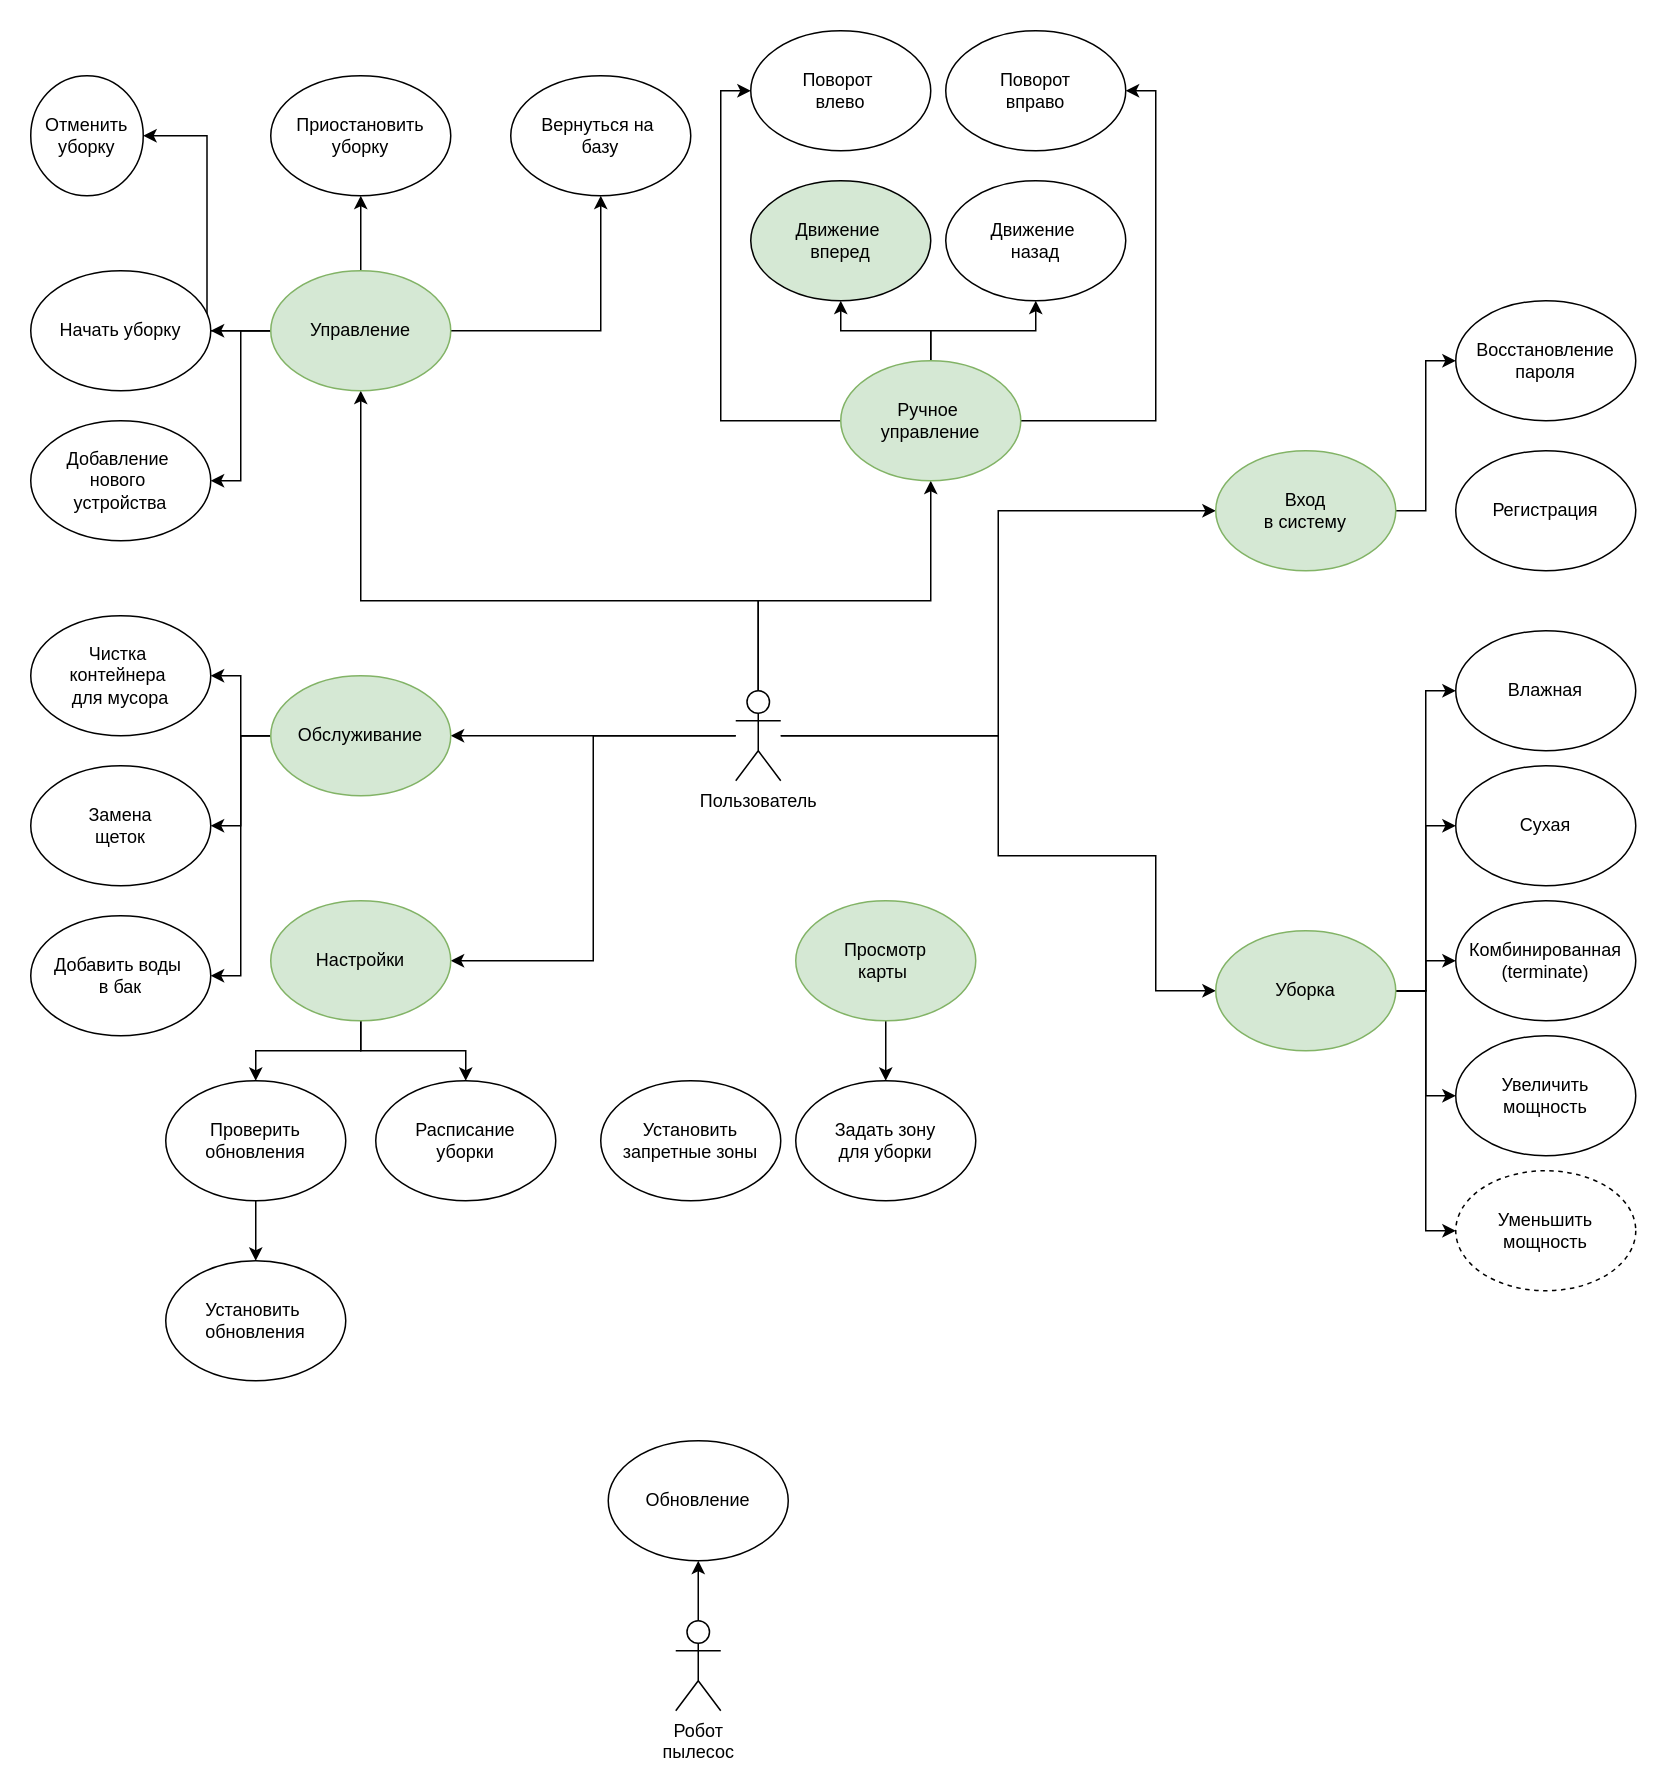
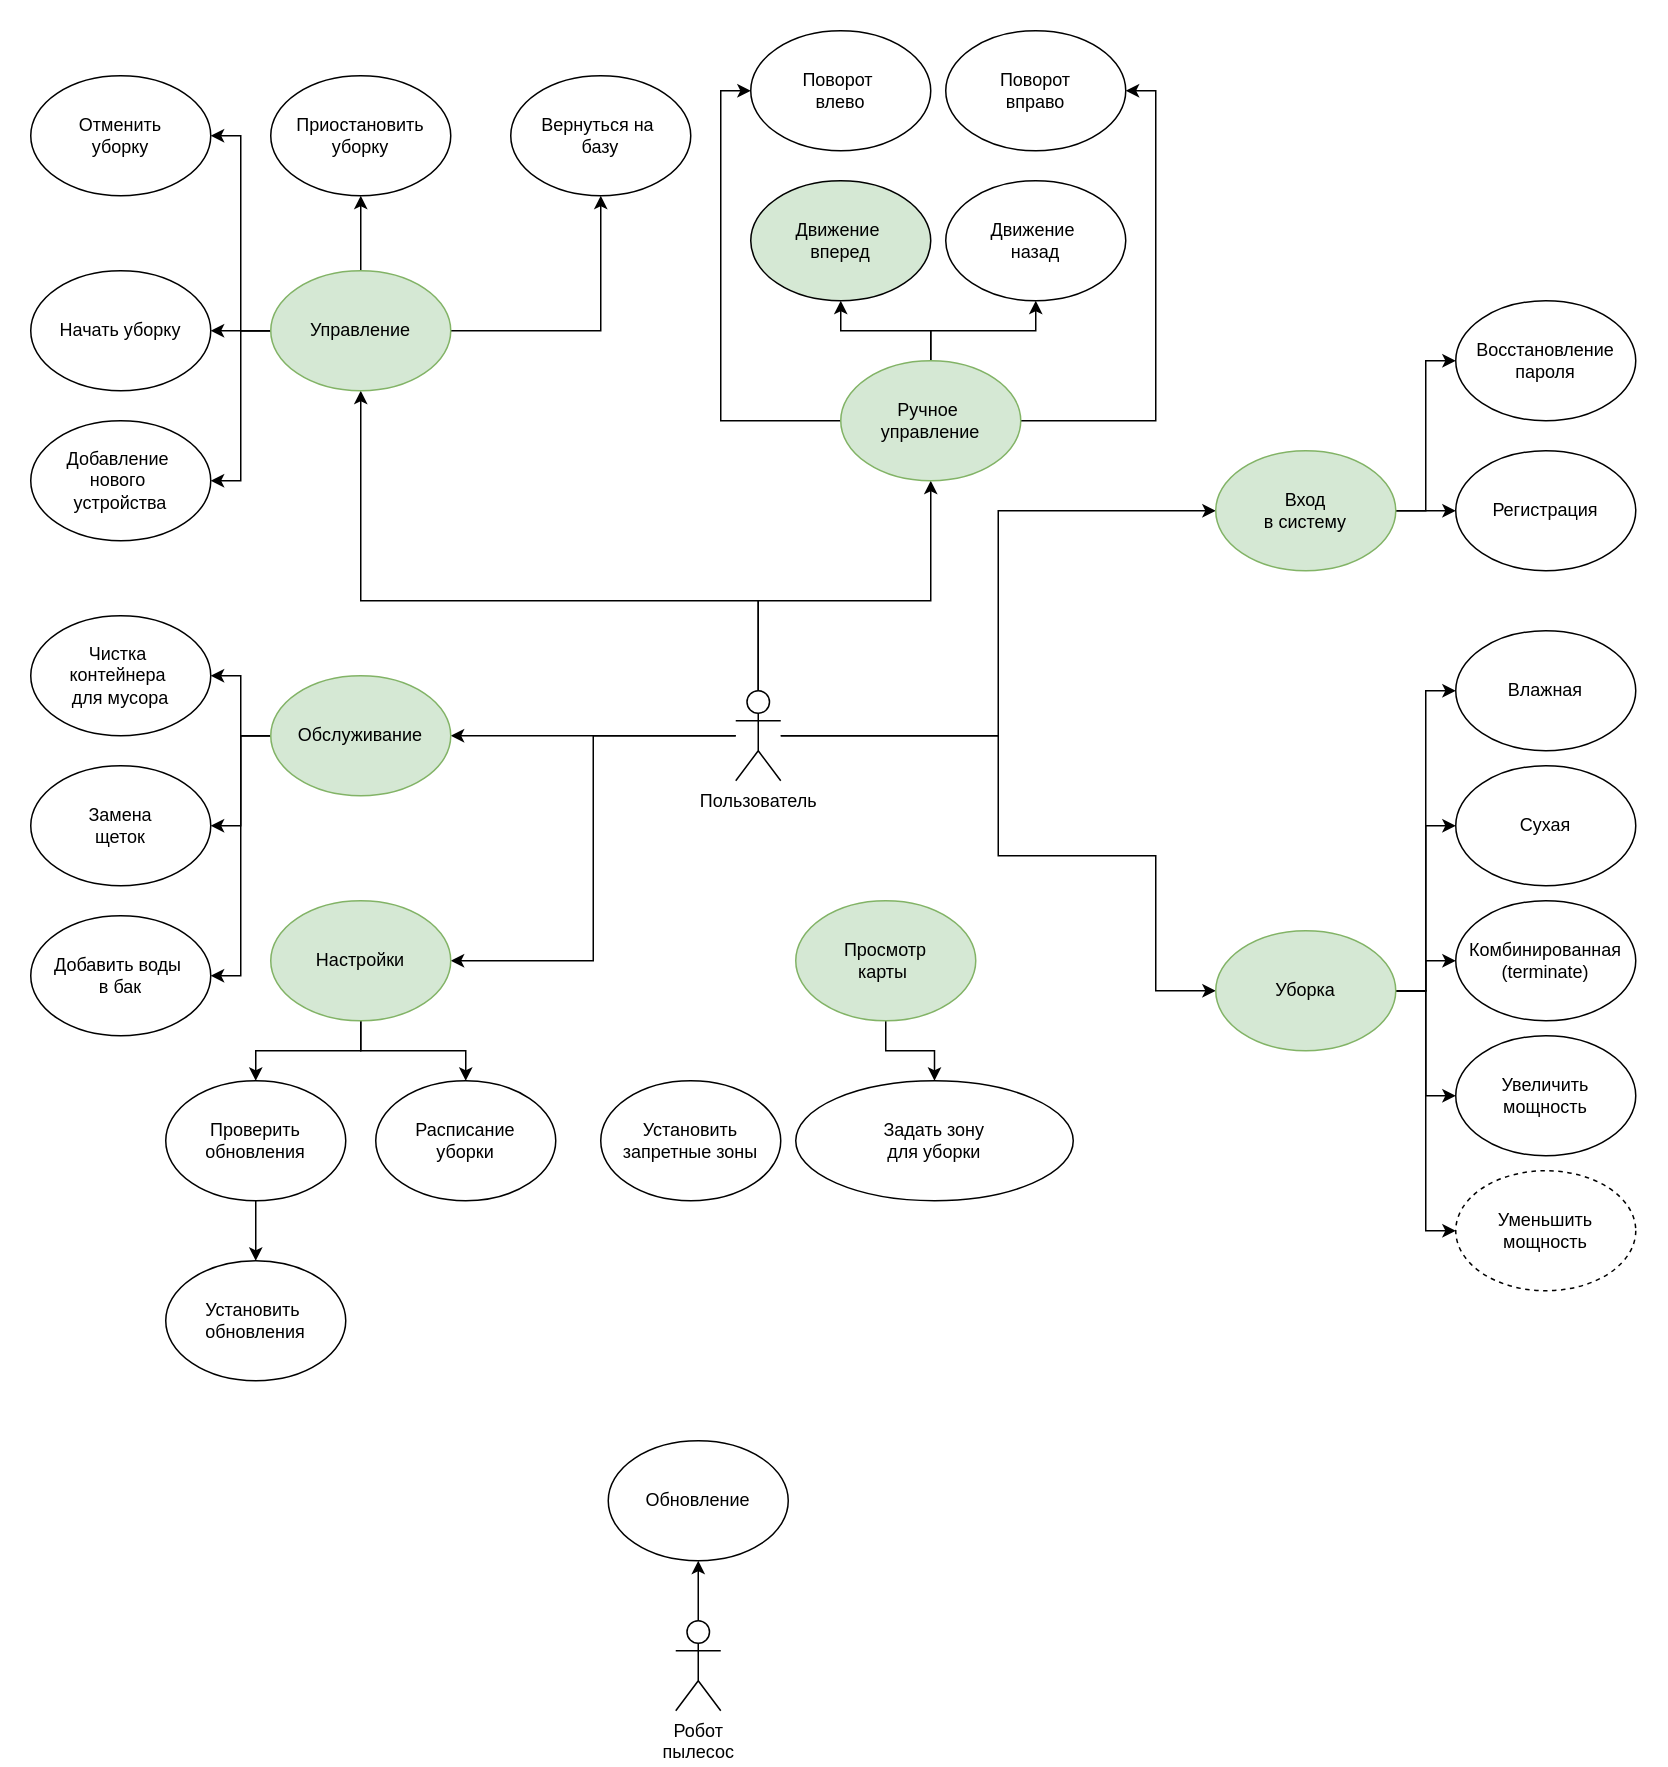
(87, 136) -> (121, 136)
none -> (1436, 511)
(886, 1141) -> (935, 1141)
